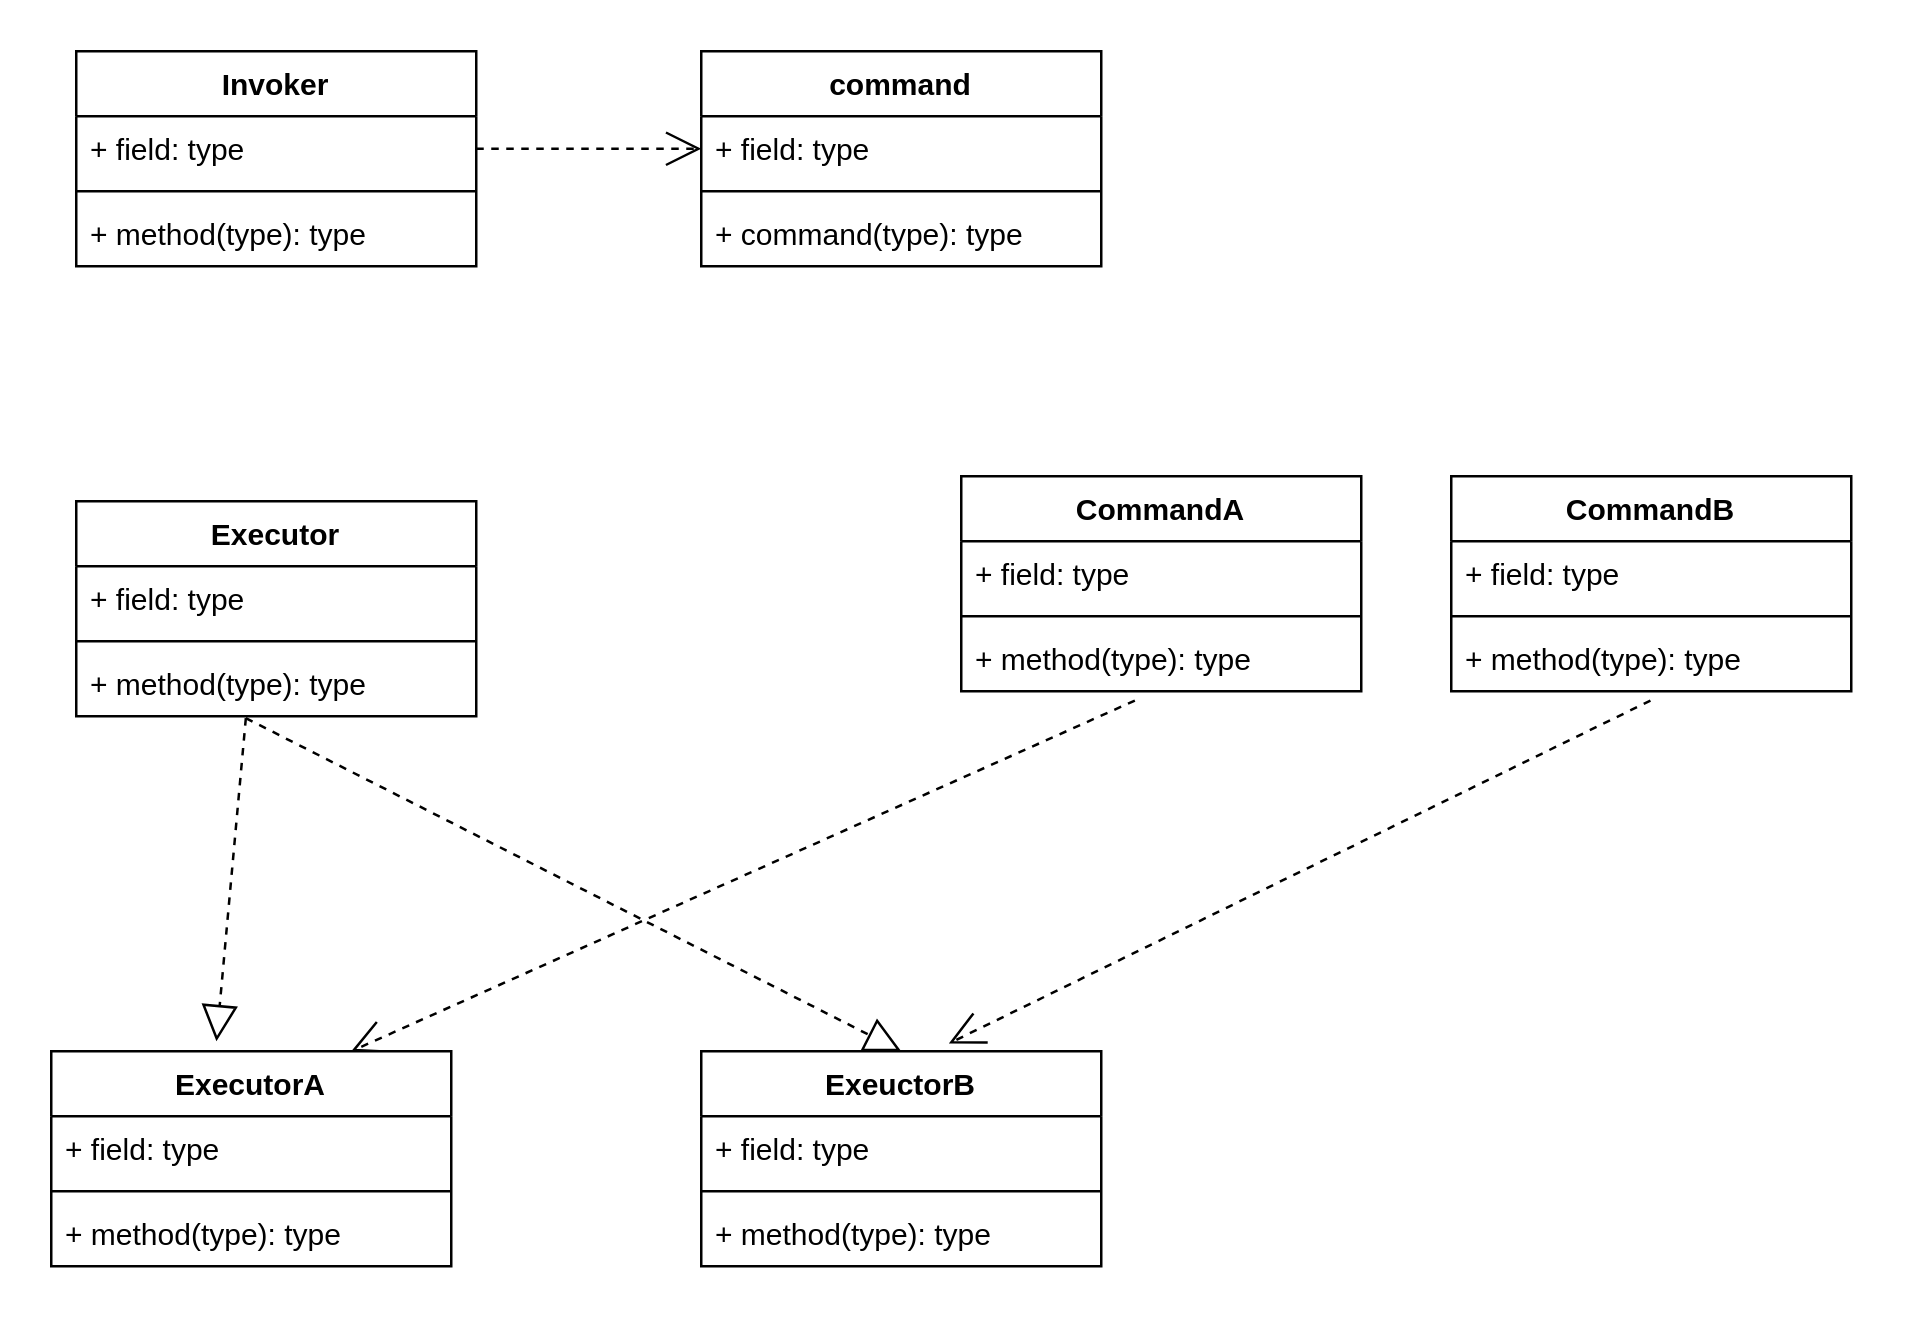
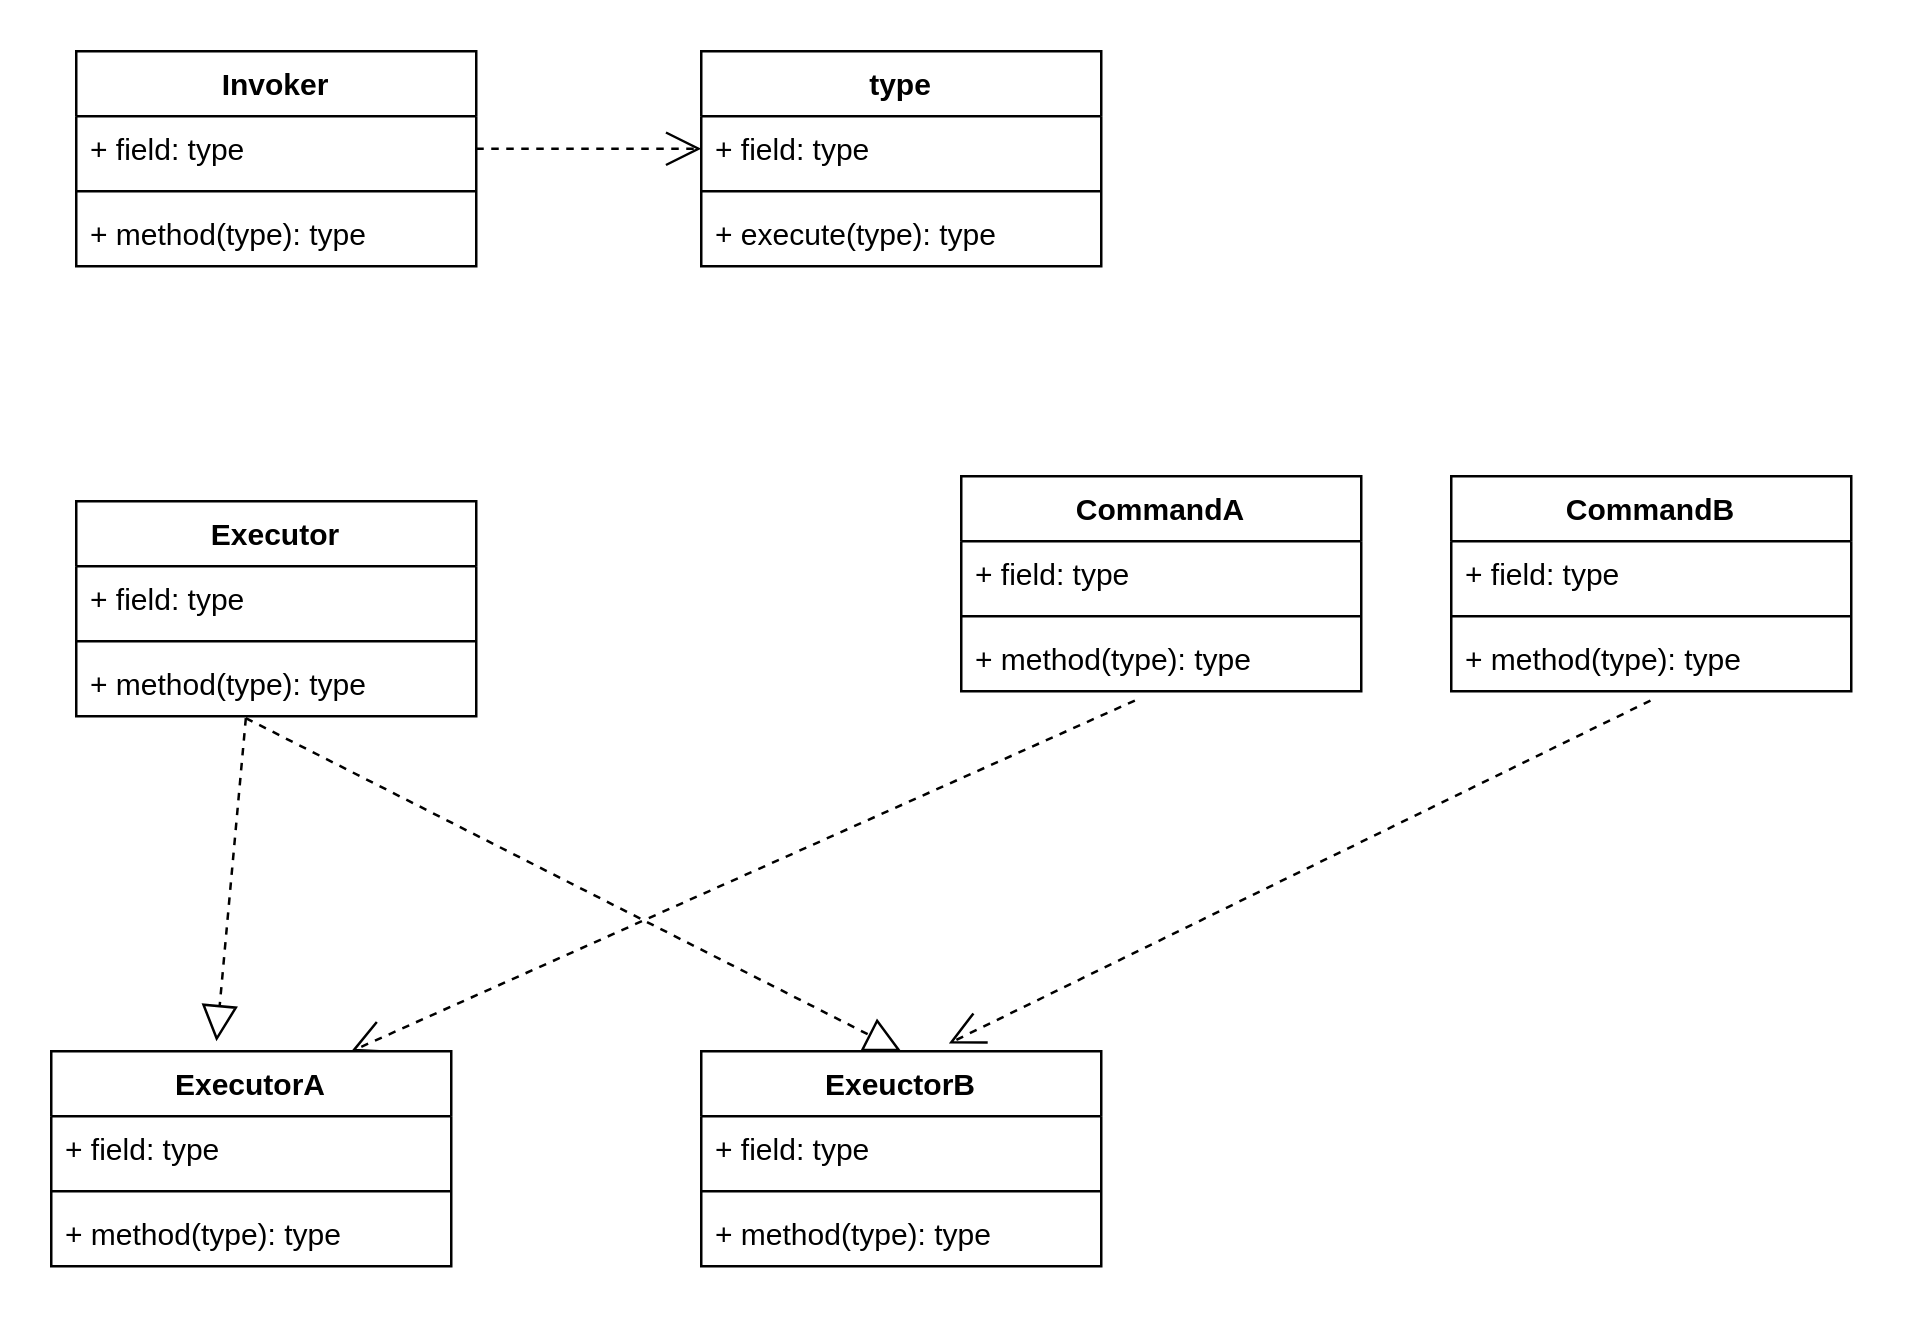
(900, 85) -> (900, 85)
(880, 235) -> (880, 235)
